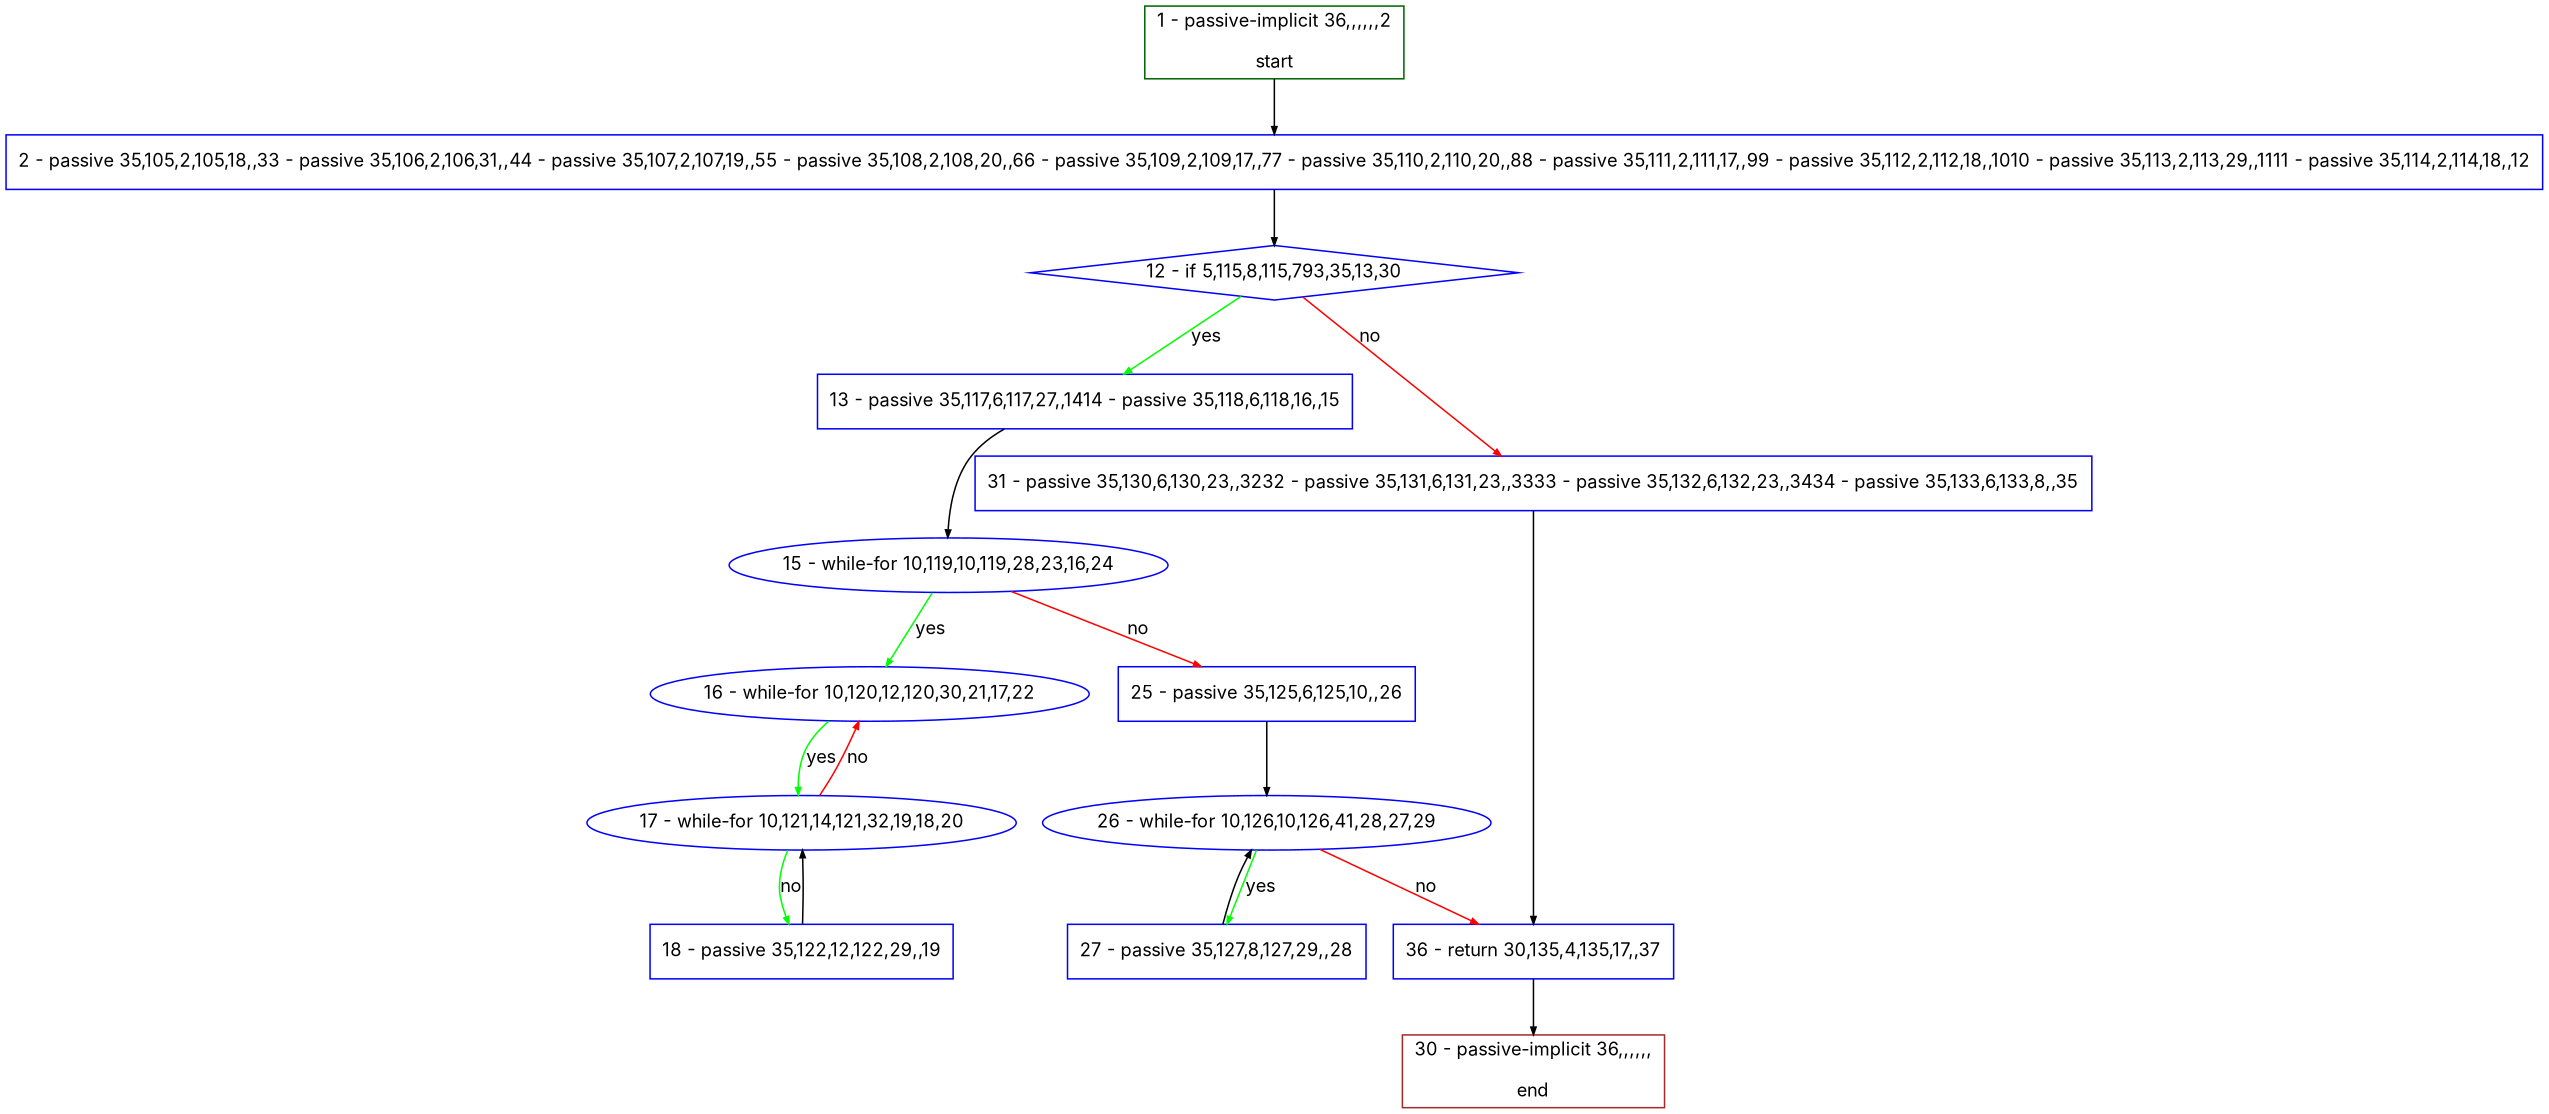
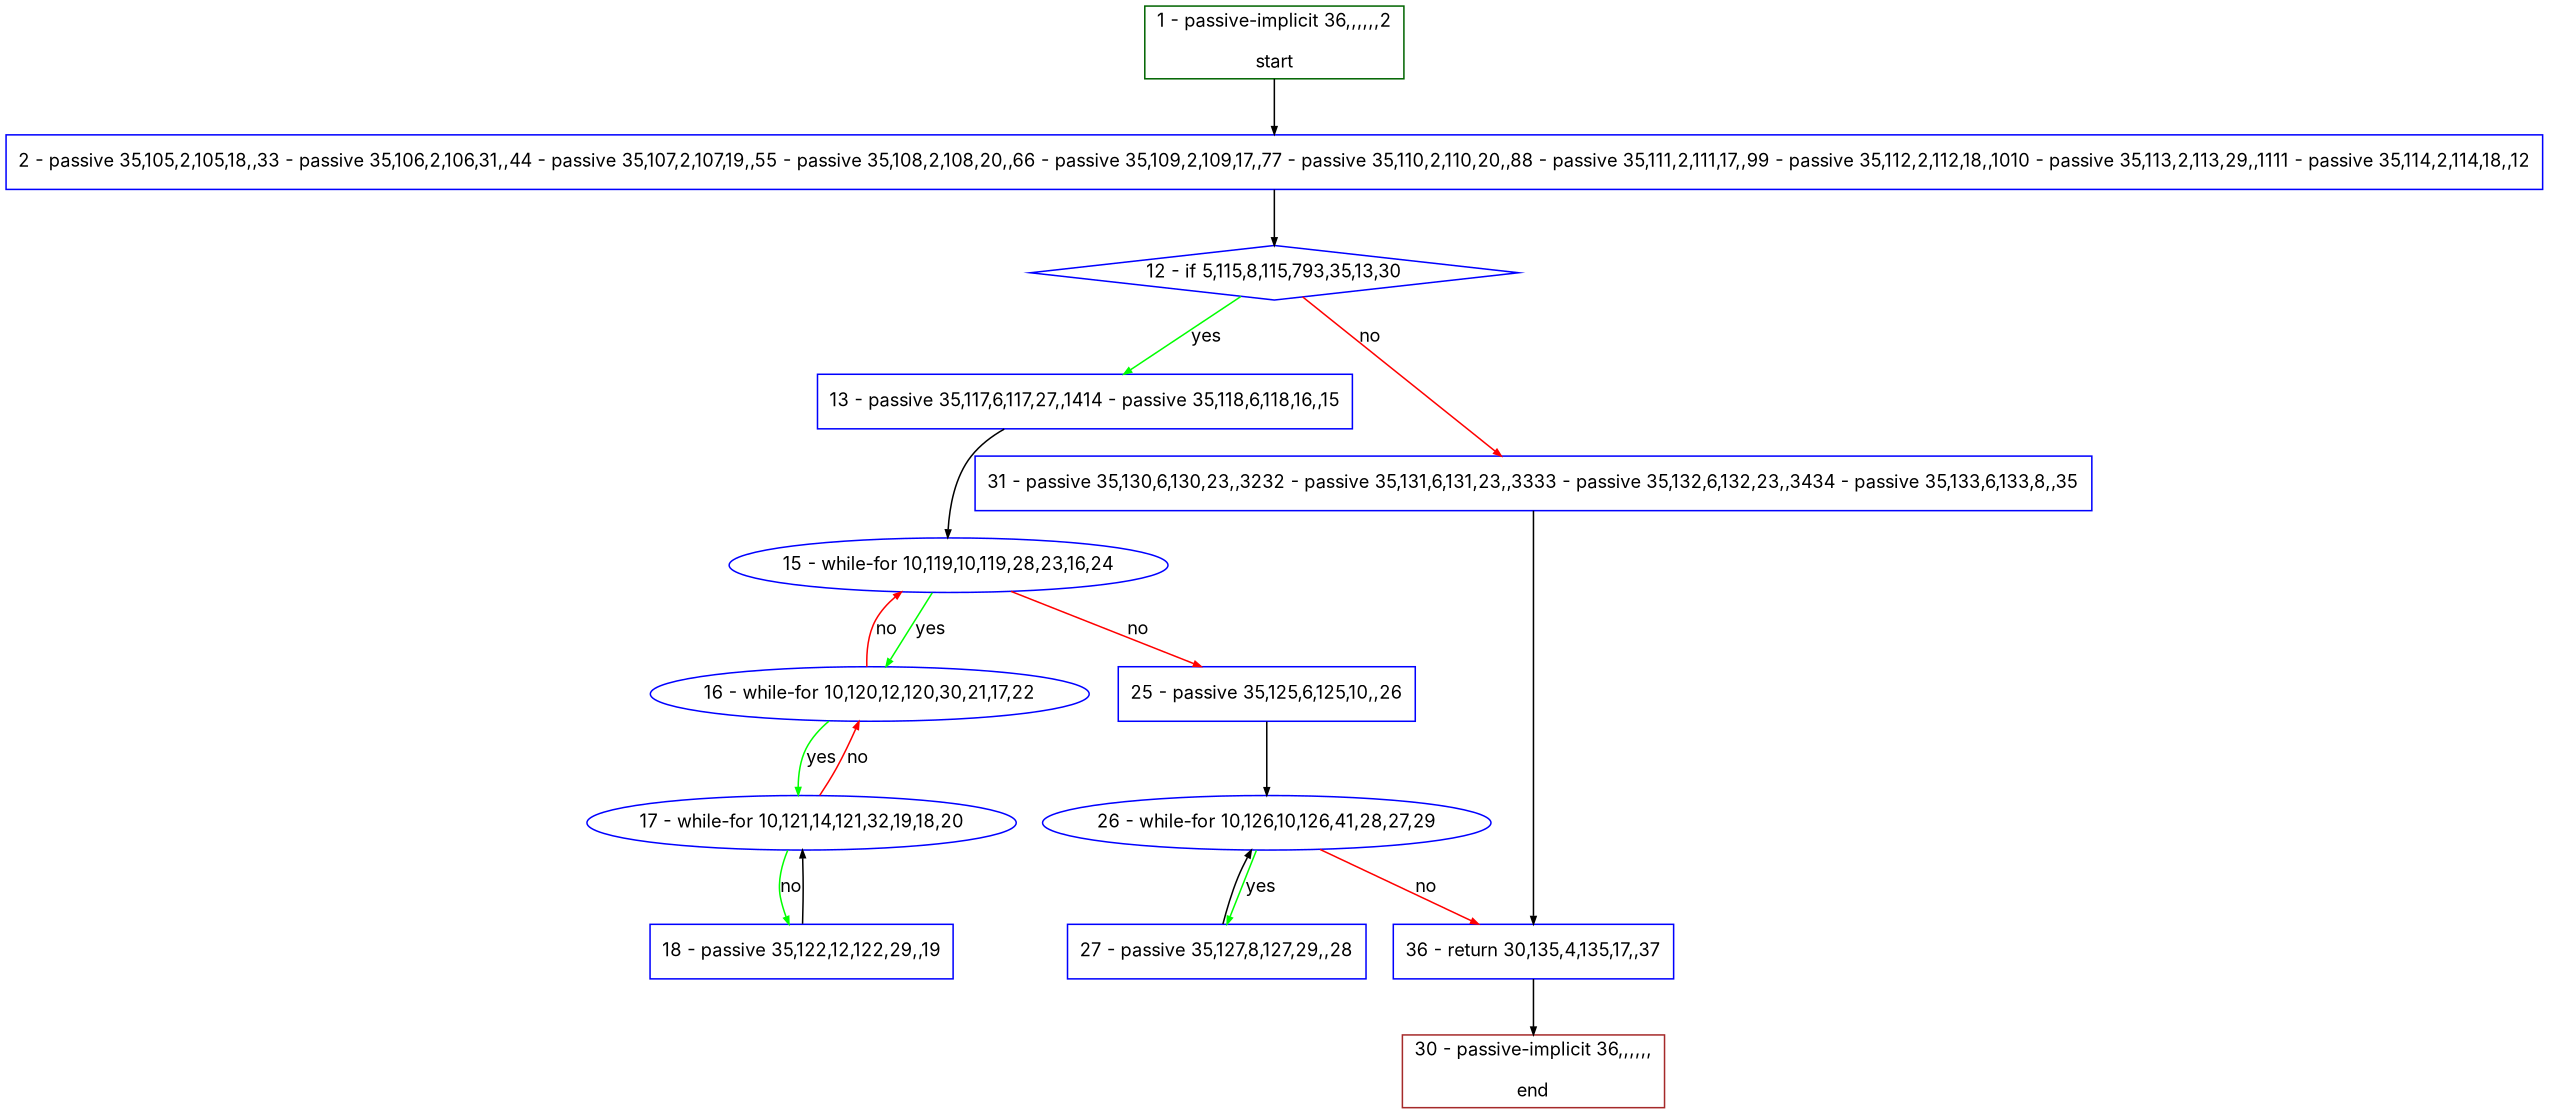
none -> (872, 628)
